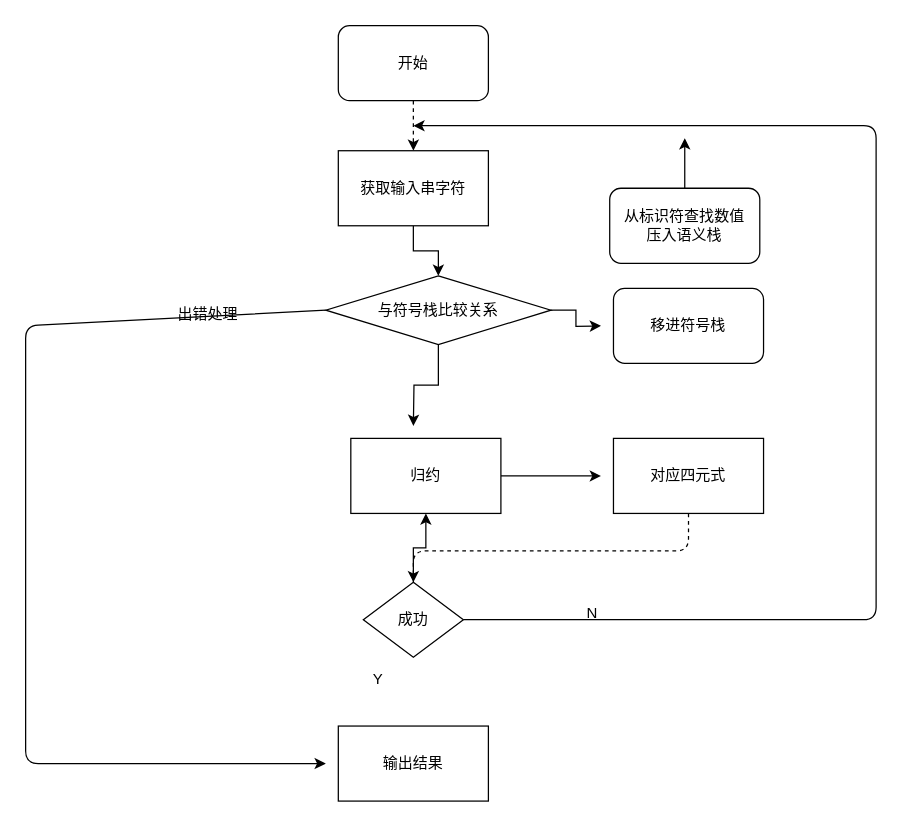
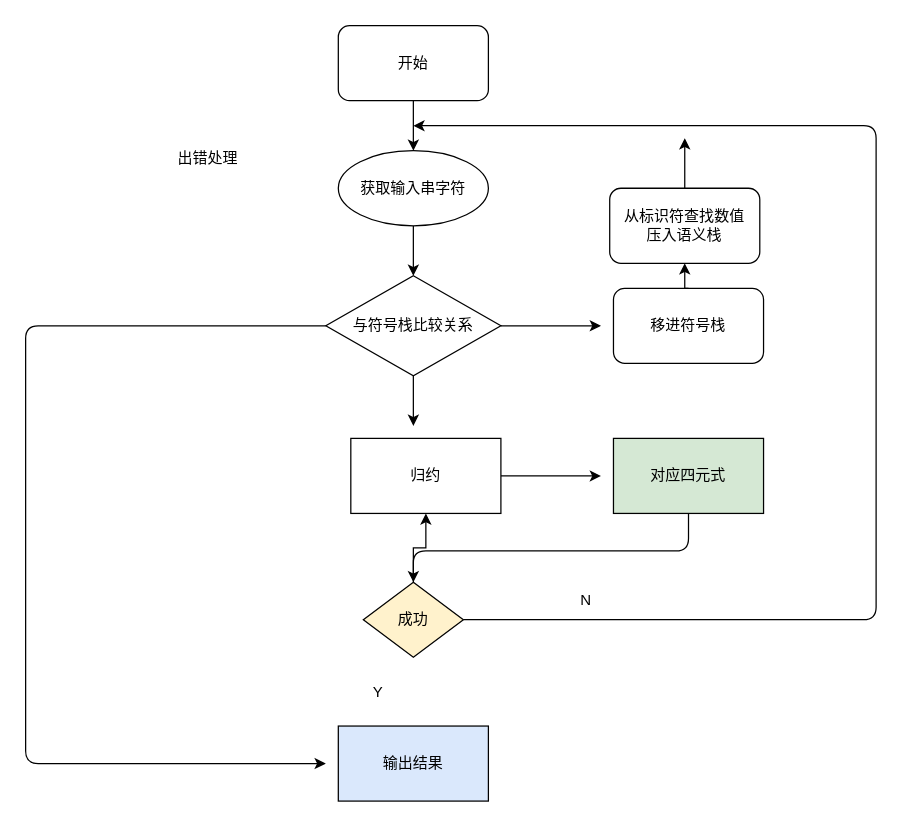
(413, 121) -> (413, 121)
(413, 188) -> (413, 188)
none -> (684, 280)
(438, 310) -> (413, 326)
(213, 314) -> (213, 158)
(688, 476) -> (688, 476)
(566, 551) -> (566, 551)
(597, 613) -> (591, 601)
(413, 619) -> (413, 619)
(383, 679) -> (383, 692)
(413, 763) -> (413, 763)
